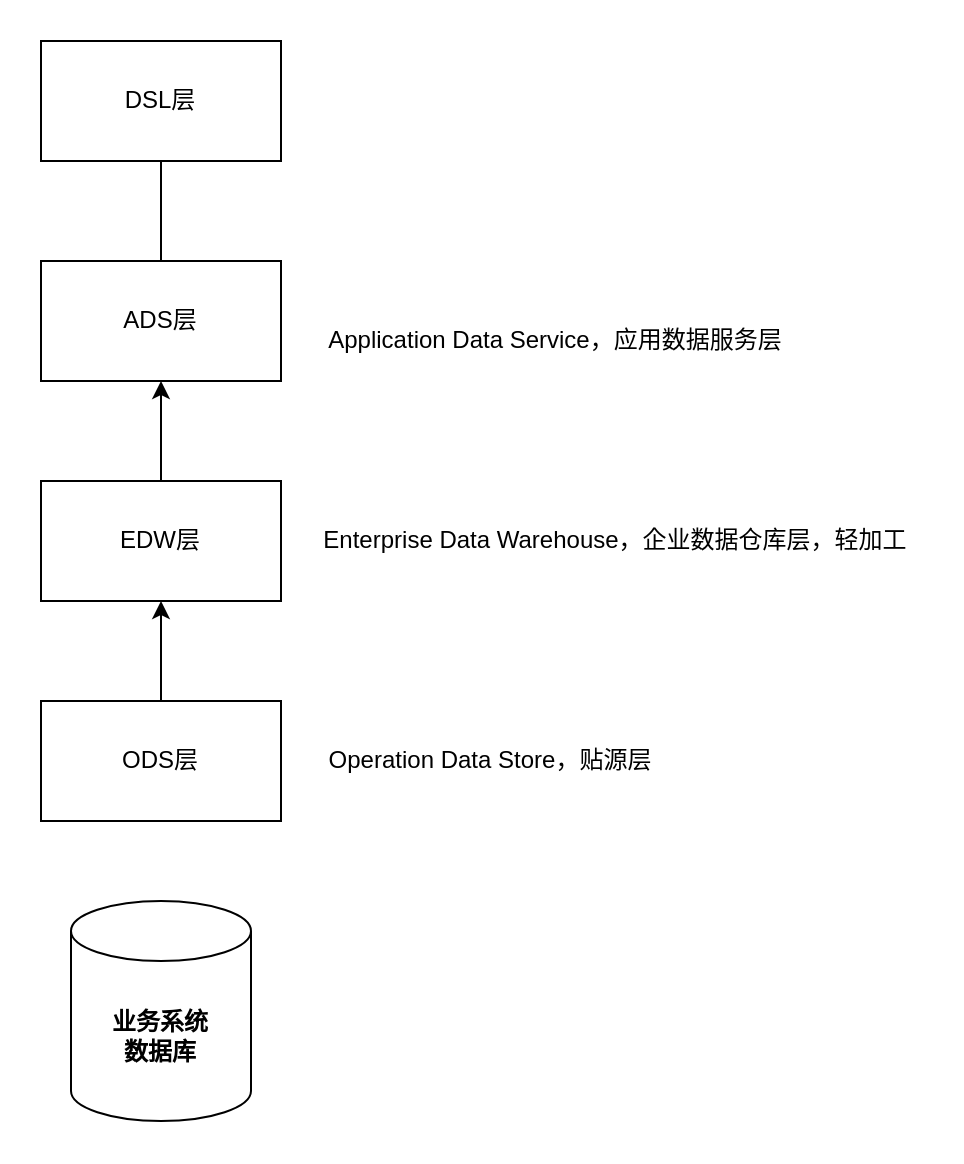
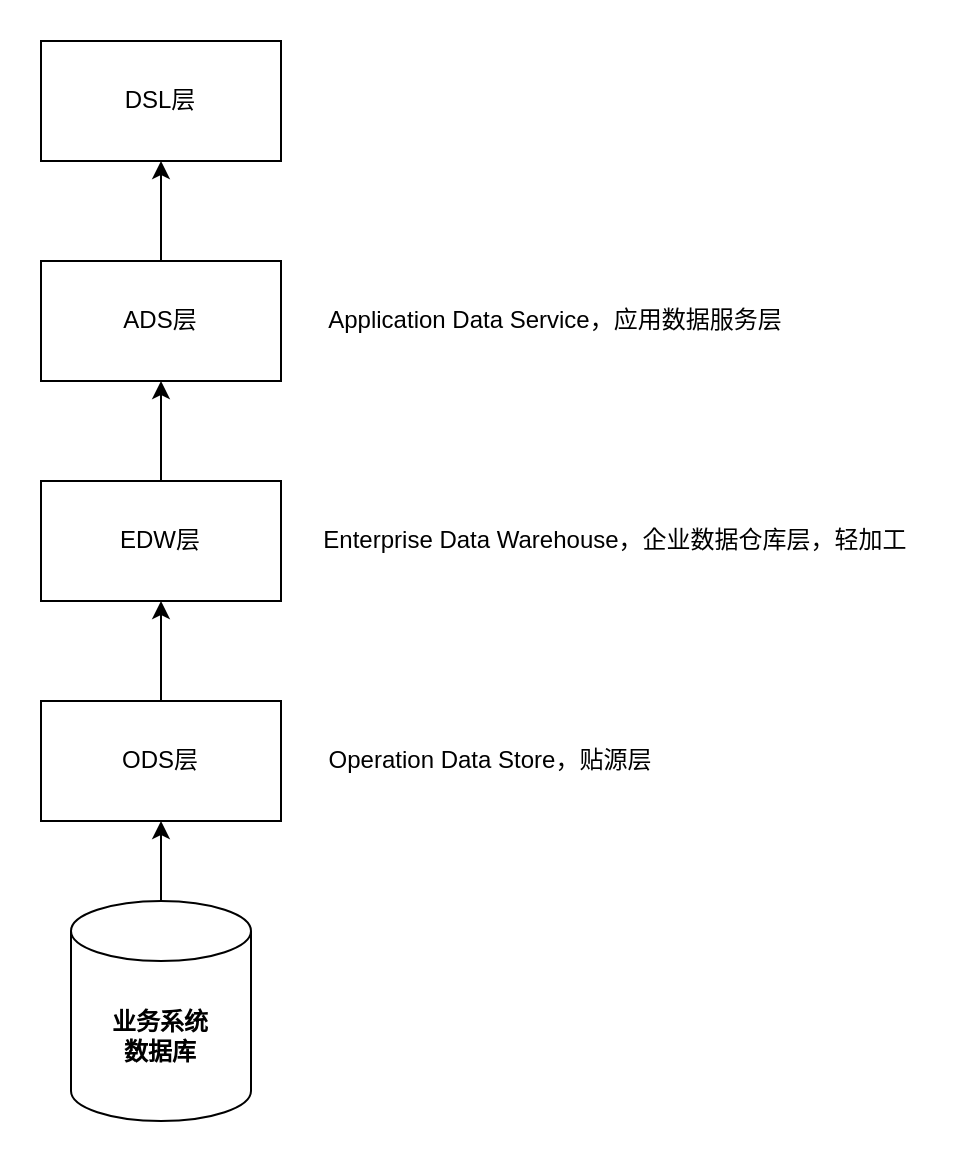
(161, 170) -> (161, 176)
(556, 341) -> (556, 321)
none -> (161, 868)
